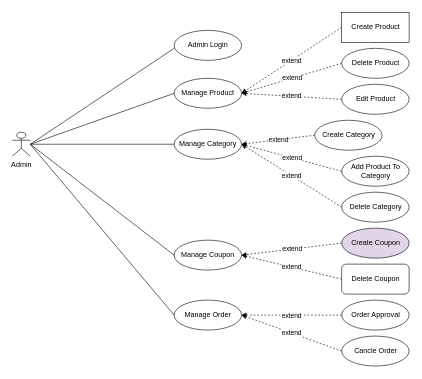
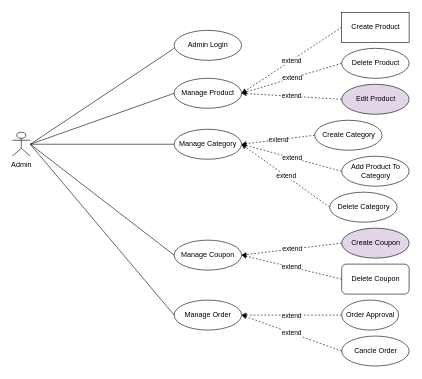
(376, 99) -> (376, 99)
(376, 207) -> (364, 207)
(376, 315) -> (371, 315)
